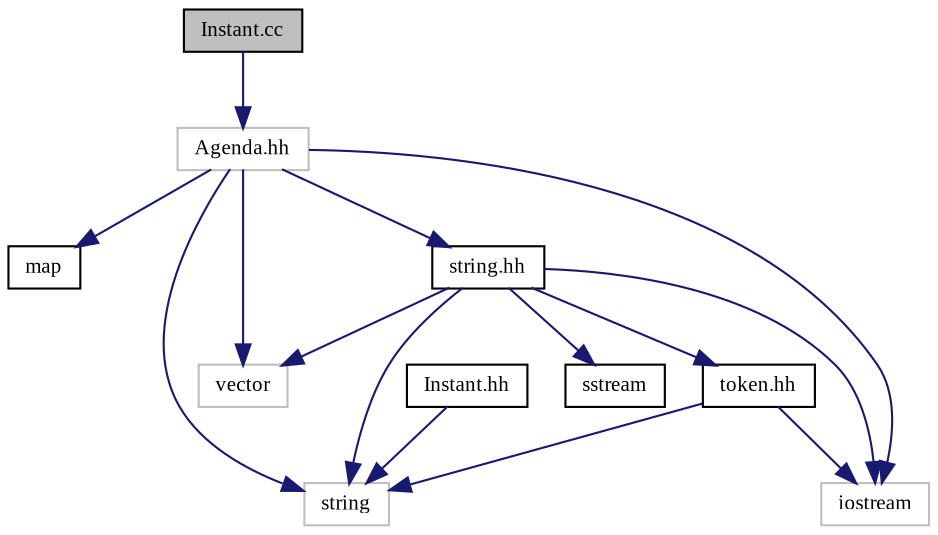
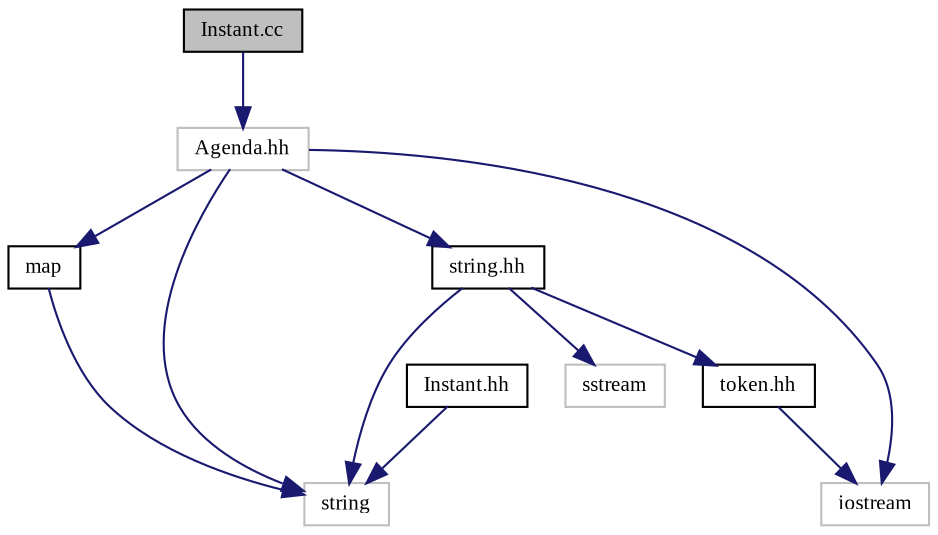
(748, 309) -> none
(243, 386) -> none
(615, 386) -> (615, 386)
(556, 444) -> (133, 425)
